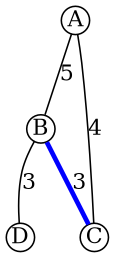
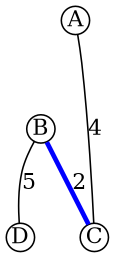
(58, 74) -> none
(30, 183) -> (30, 183)
(80, 183) -> (80, 183)
